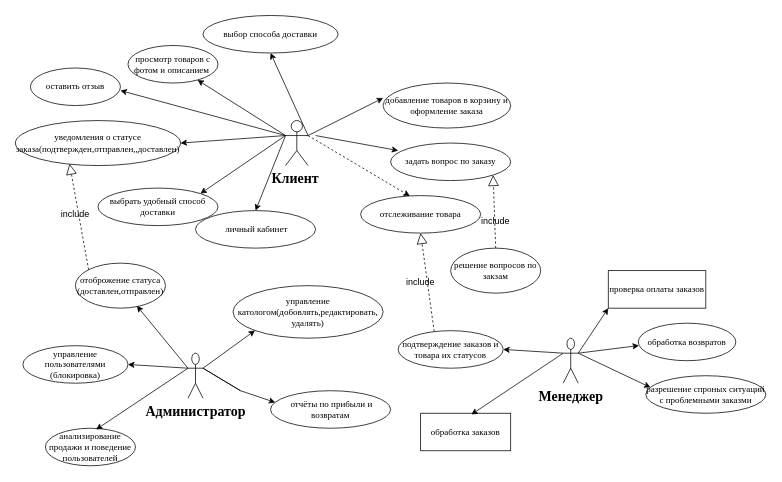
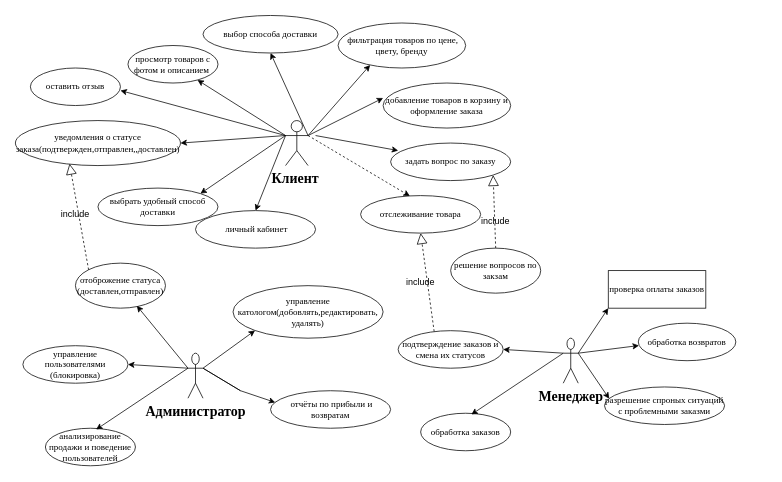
none -> (402, 45)
none -> (339, 100)
(450, 349) -> (450, 349)
(705, 394) -> (664, 405)
(465, 432) -> (465, 432)
